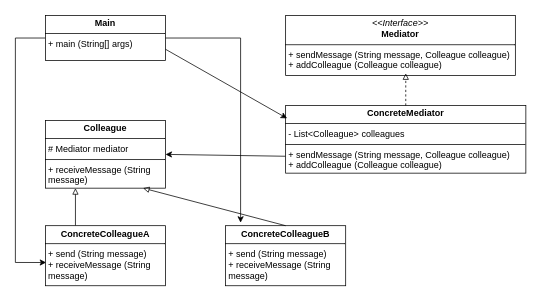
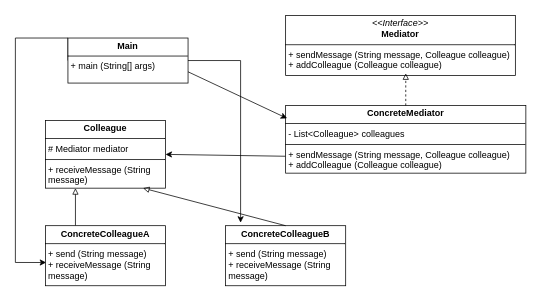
(105, 38) -> (128, 60)
